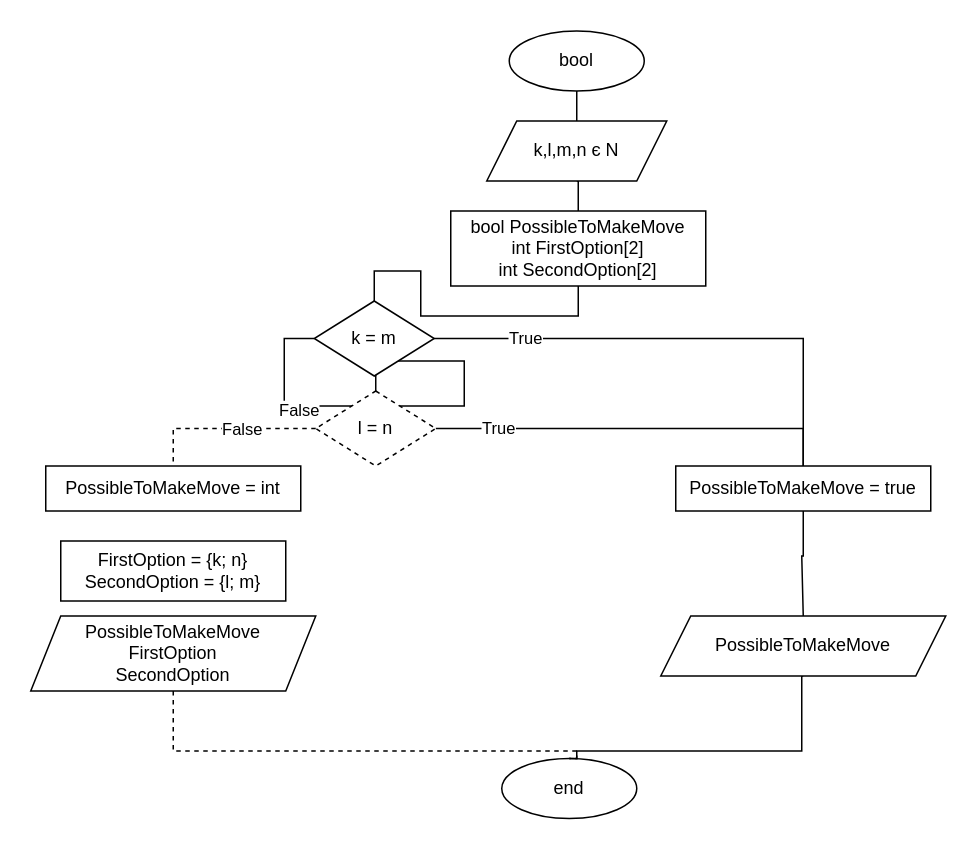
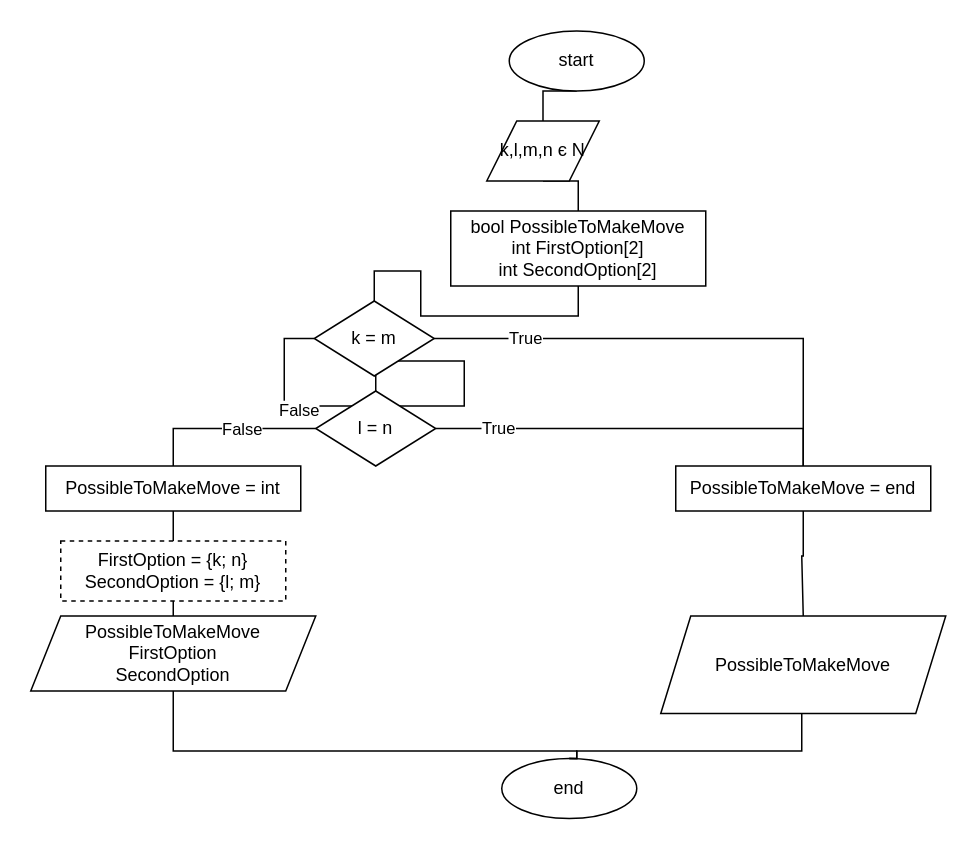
(577, 61) -> (577, 61)
(577, 151) -> (543, 151)
(179, 428) -> (179, 428)
(376, 428) -> (376, 428)
(803, 488) -> (803, 488)
none -> (173, 526)
(173, 571) -> (173, 571)
none -> (173, 608)
(803, 646) -> (803, 665)
(344, 751) -> (344, 751)
